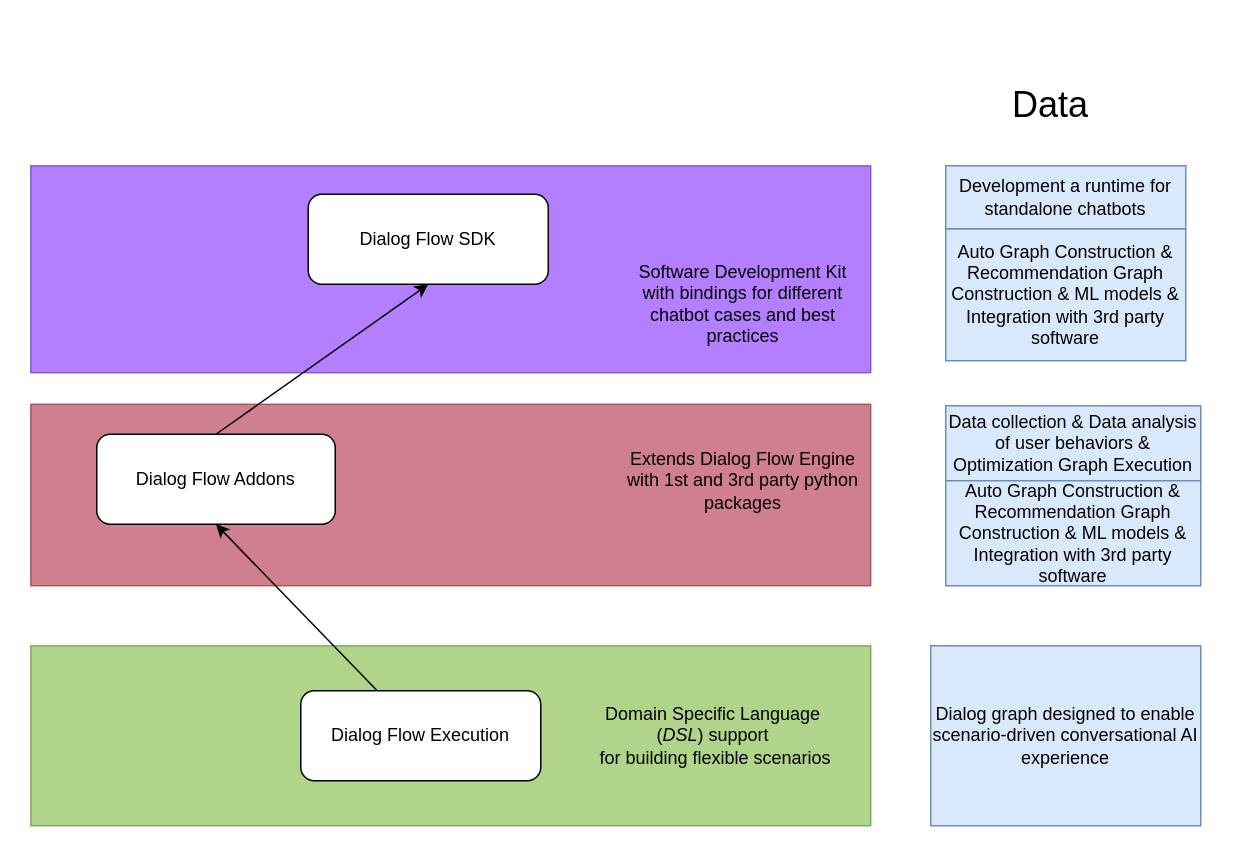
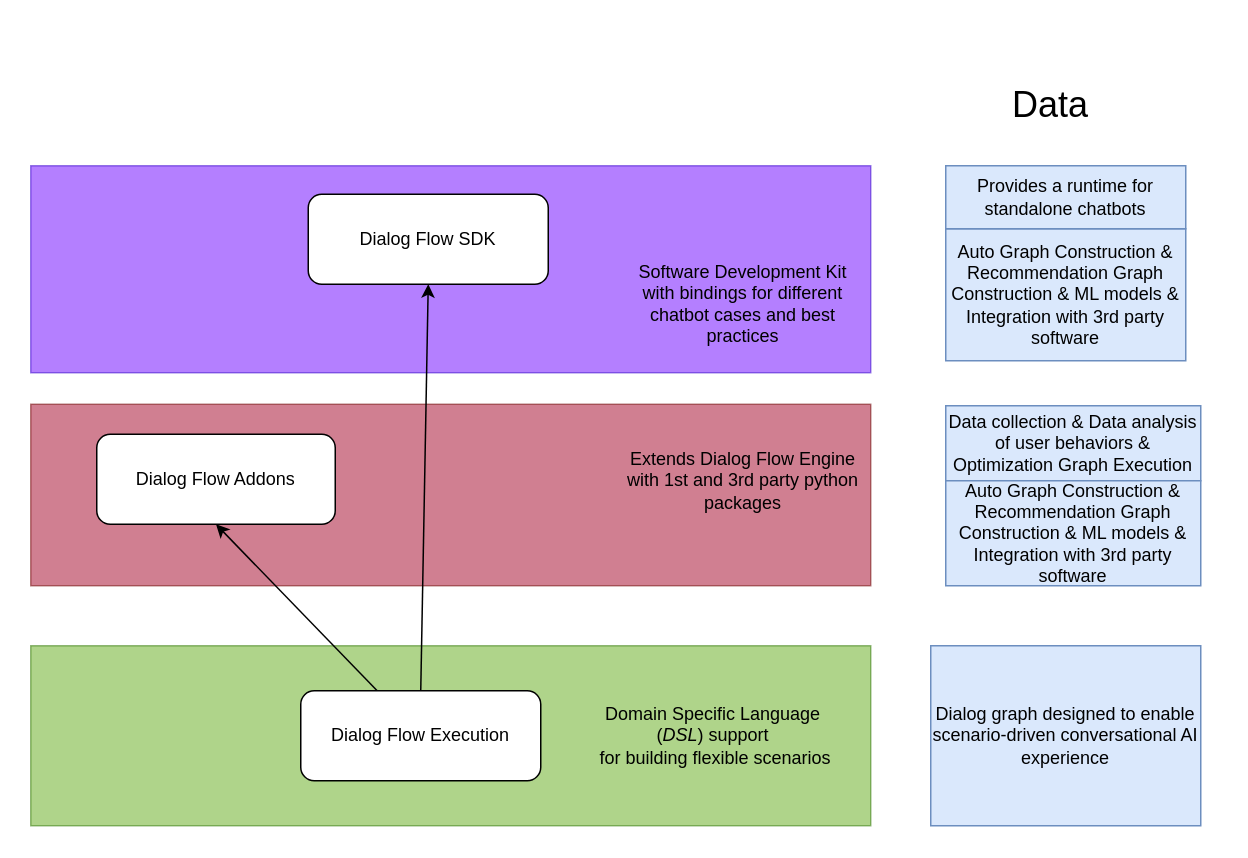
(1066, 197) -> (1066, 197)
(318, 362) -> none
none -> (424, 493)
